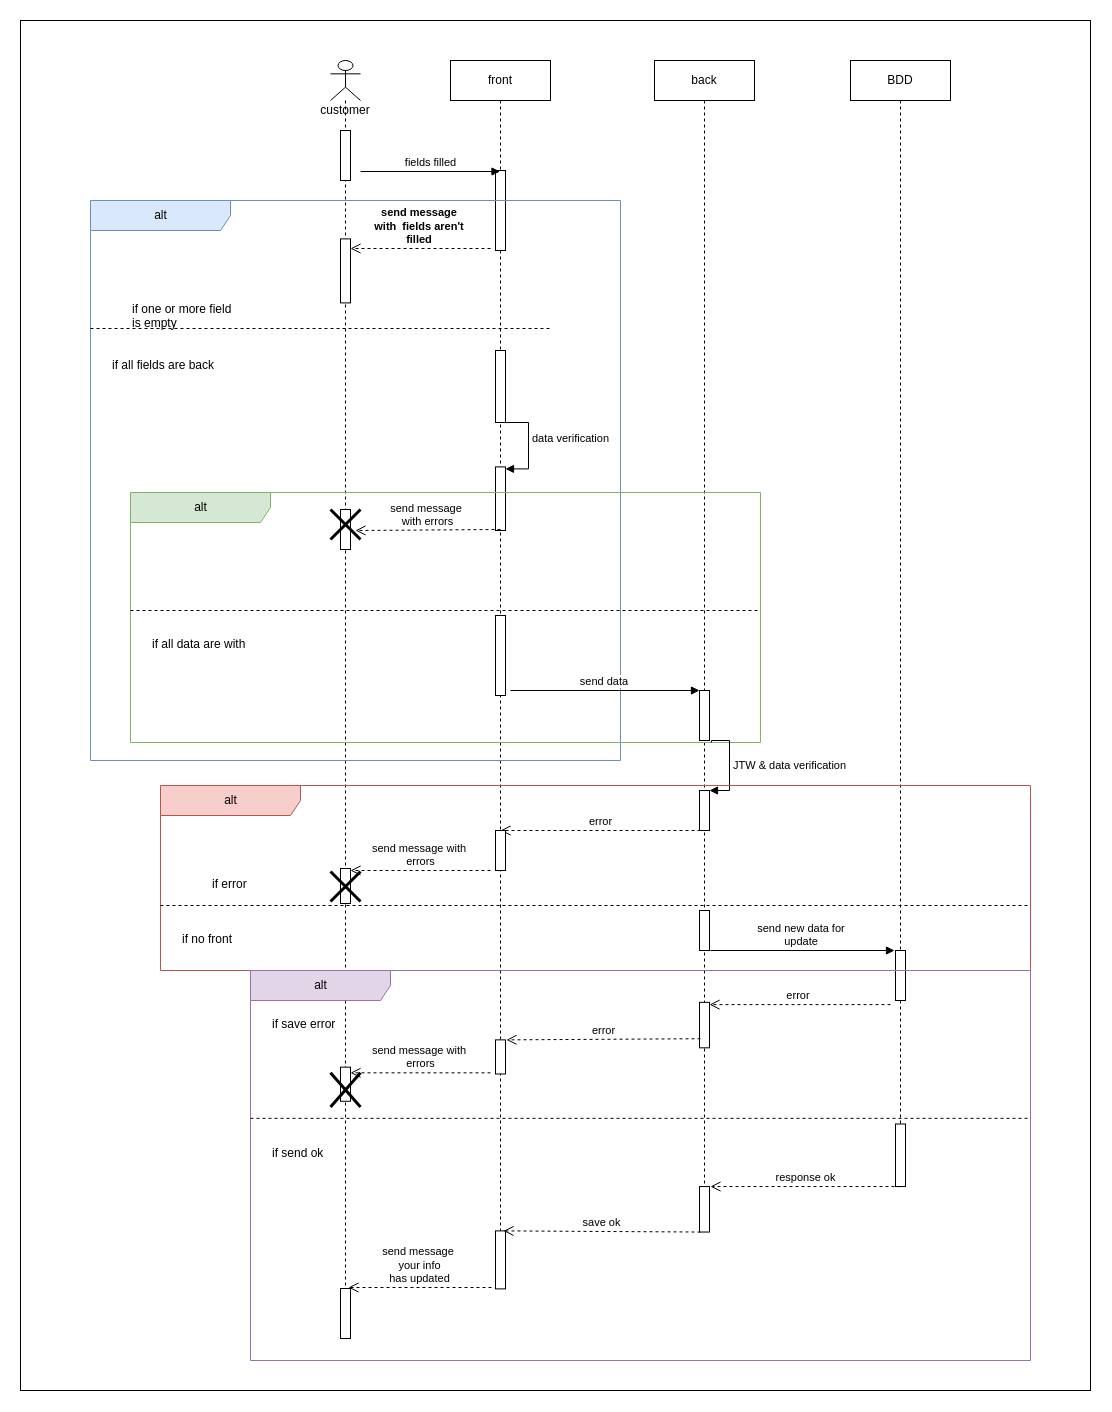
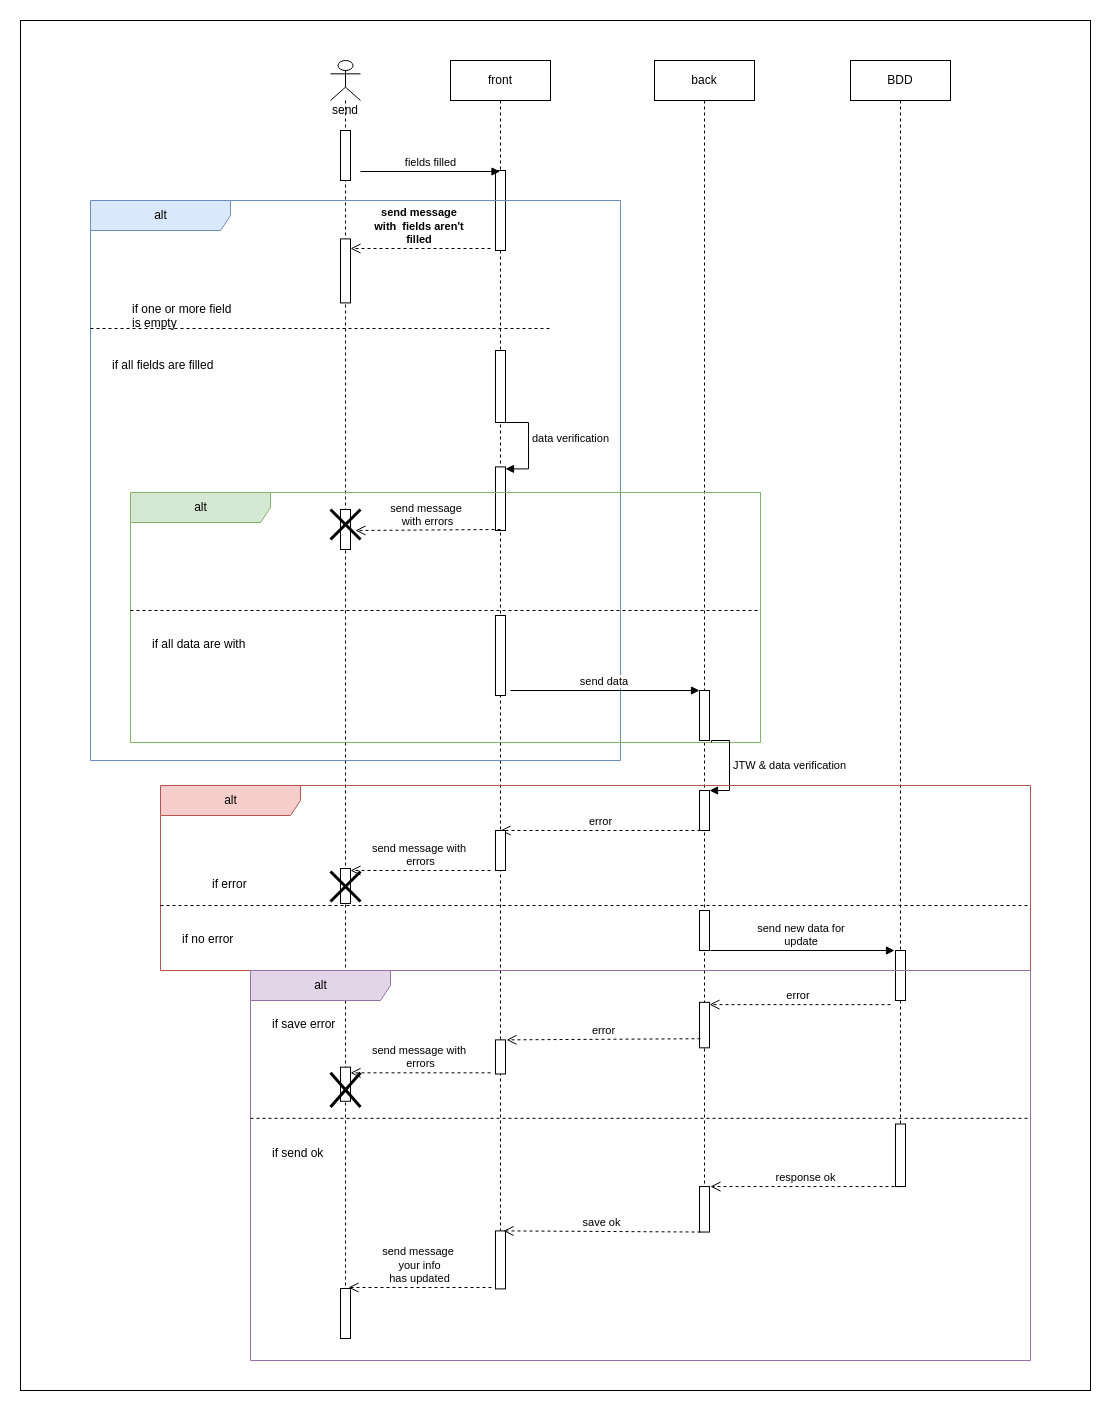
(346, 118) -> (346, 111)
(172, 365) -> (174, 365)
(214, 939) -> (214, 939)
